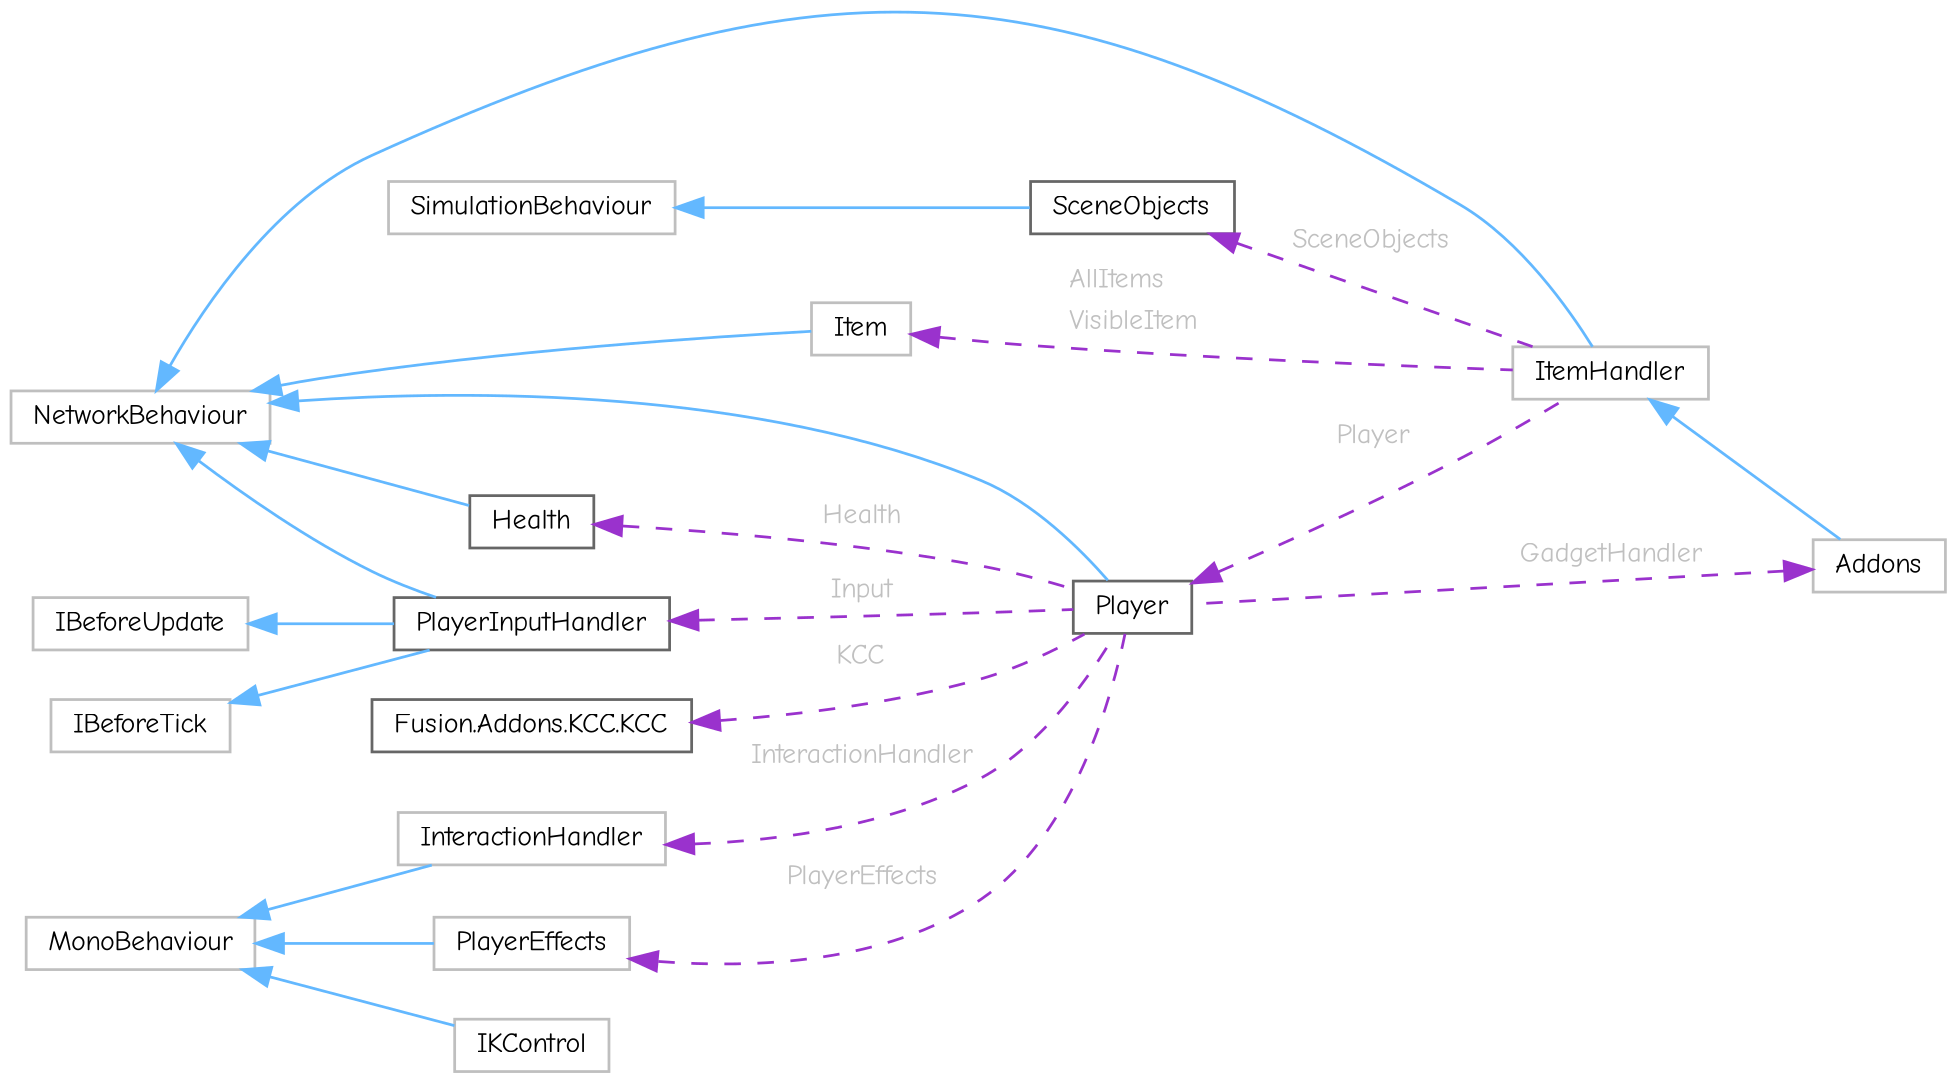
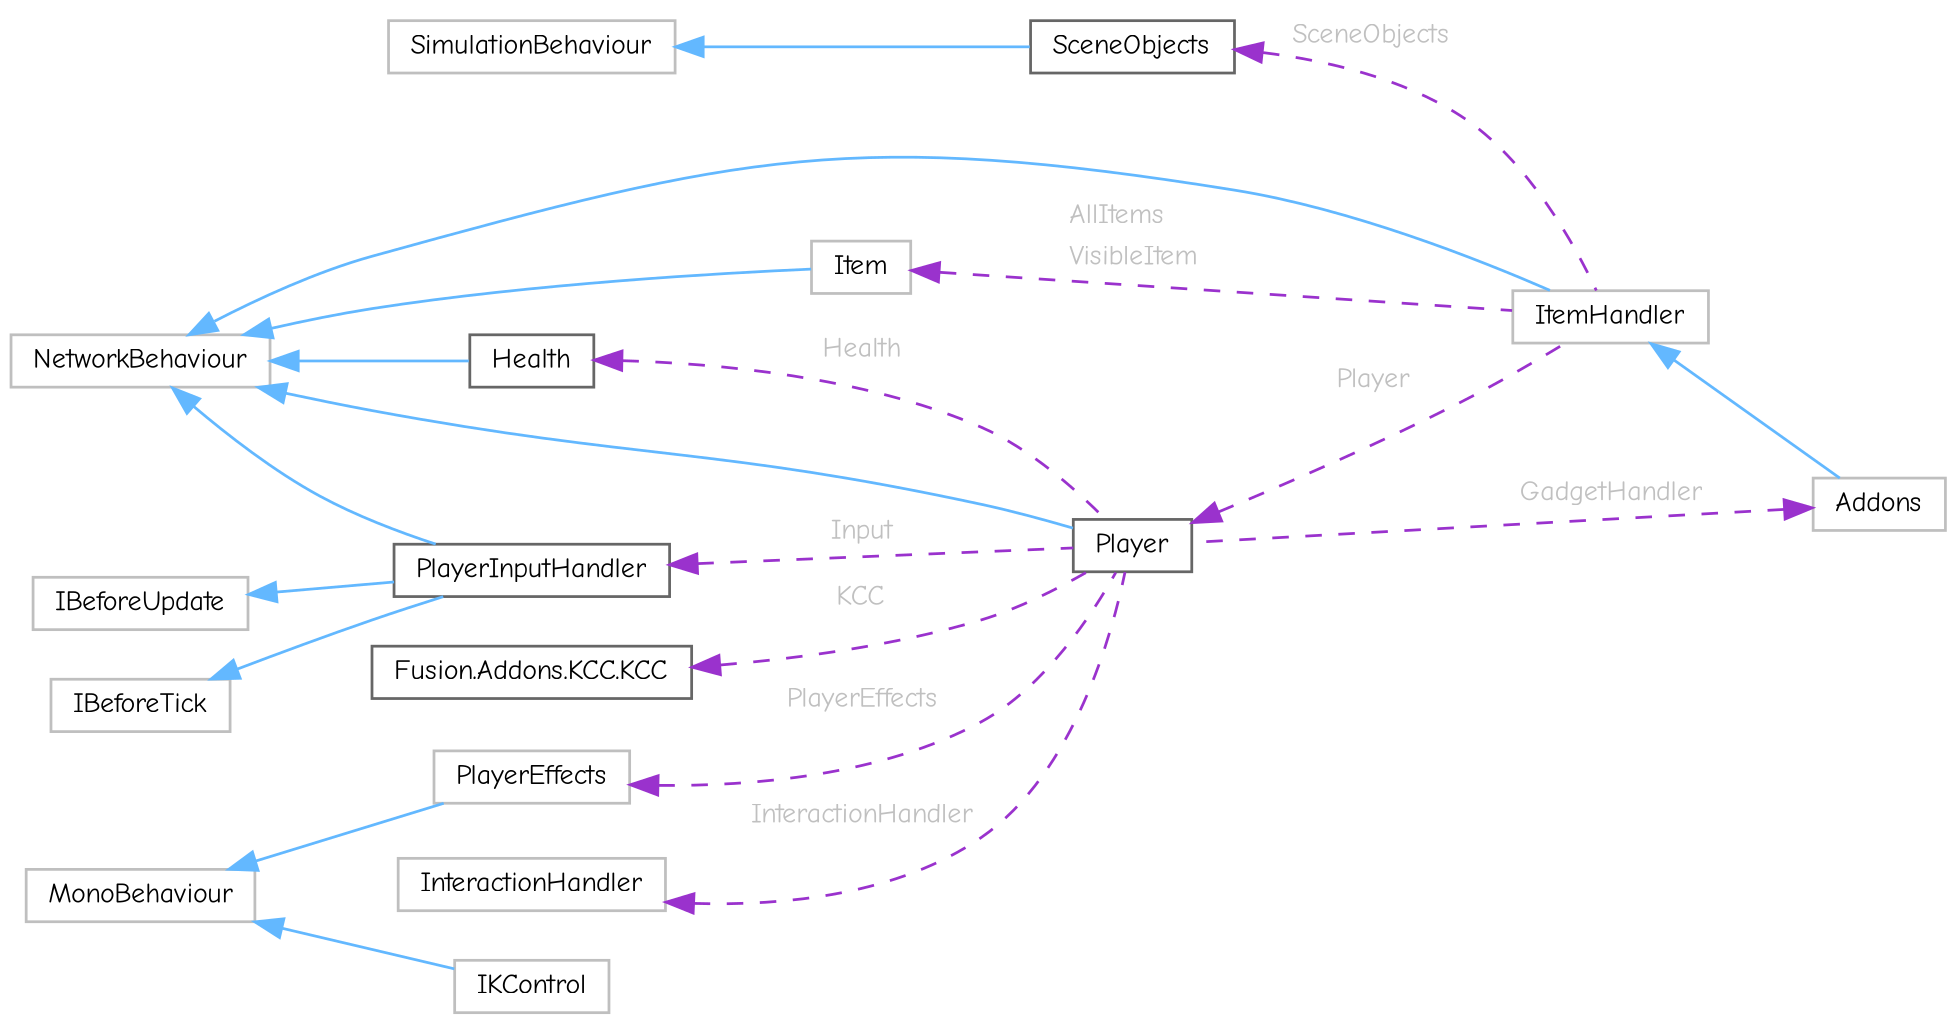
(350, 887) -> none
